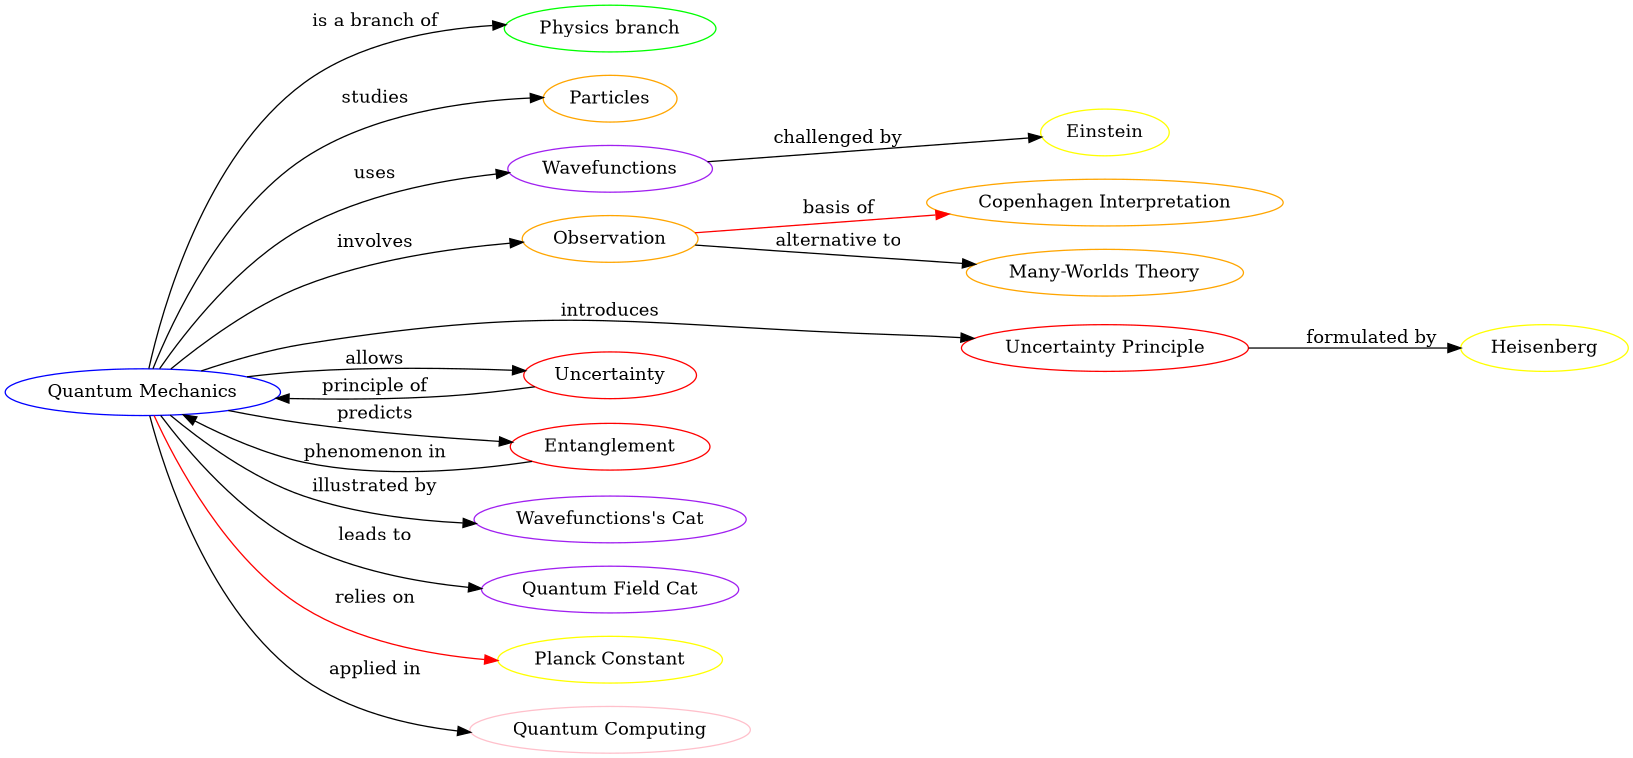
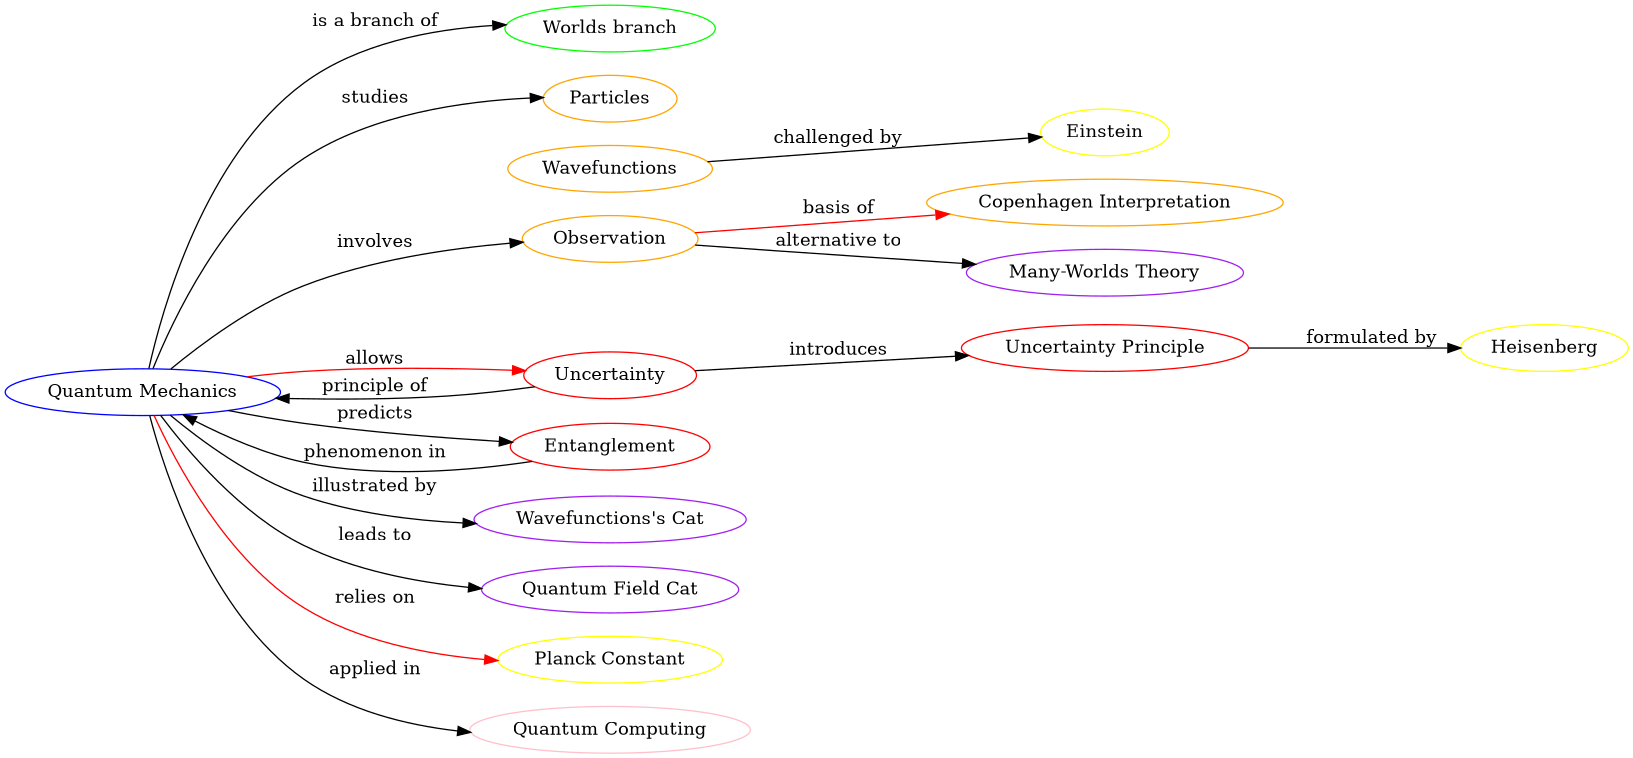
(610, 29) -> (610, 29)
(610, 169) -> (610, 169)
(303, 228) -> none
(1105, 273) -> (1105, 273)
(579, 321) -> (825, 363)
(379, 369) -> (379, 369)
